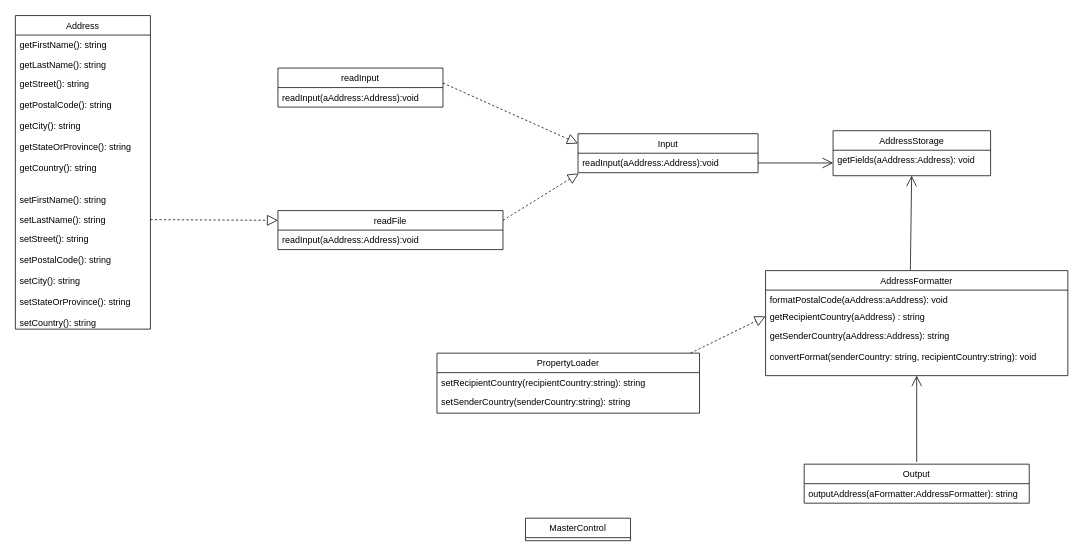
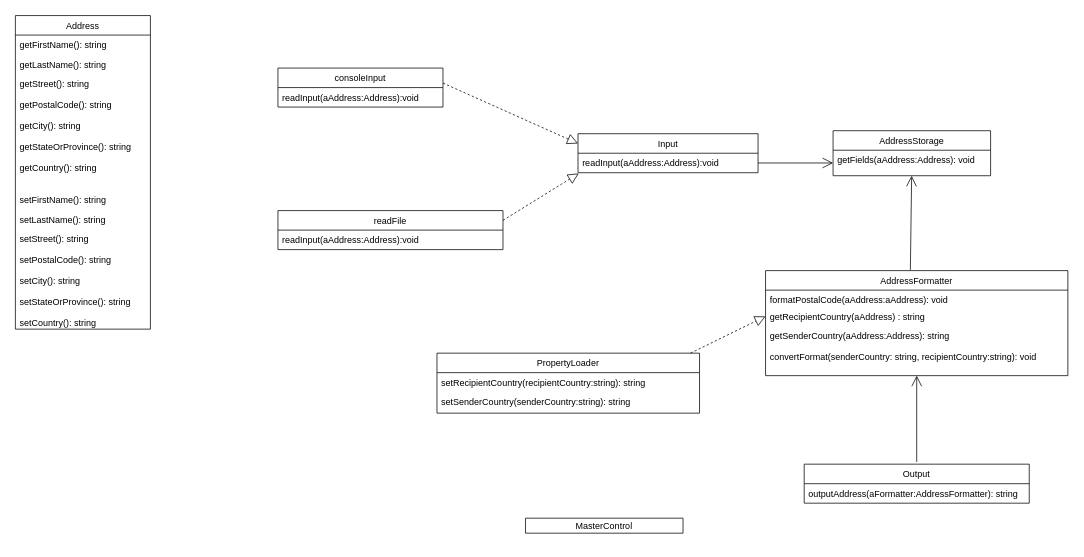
(360, 78) -> (360, 78)
(209, 220) -> none
(578, 529) -> (604, 525)
